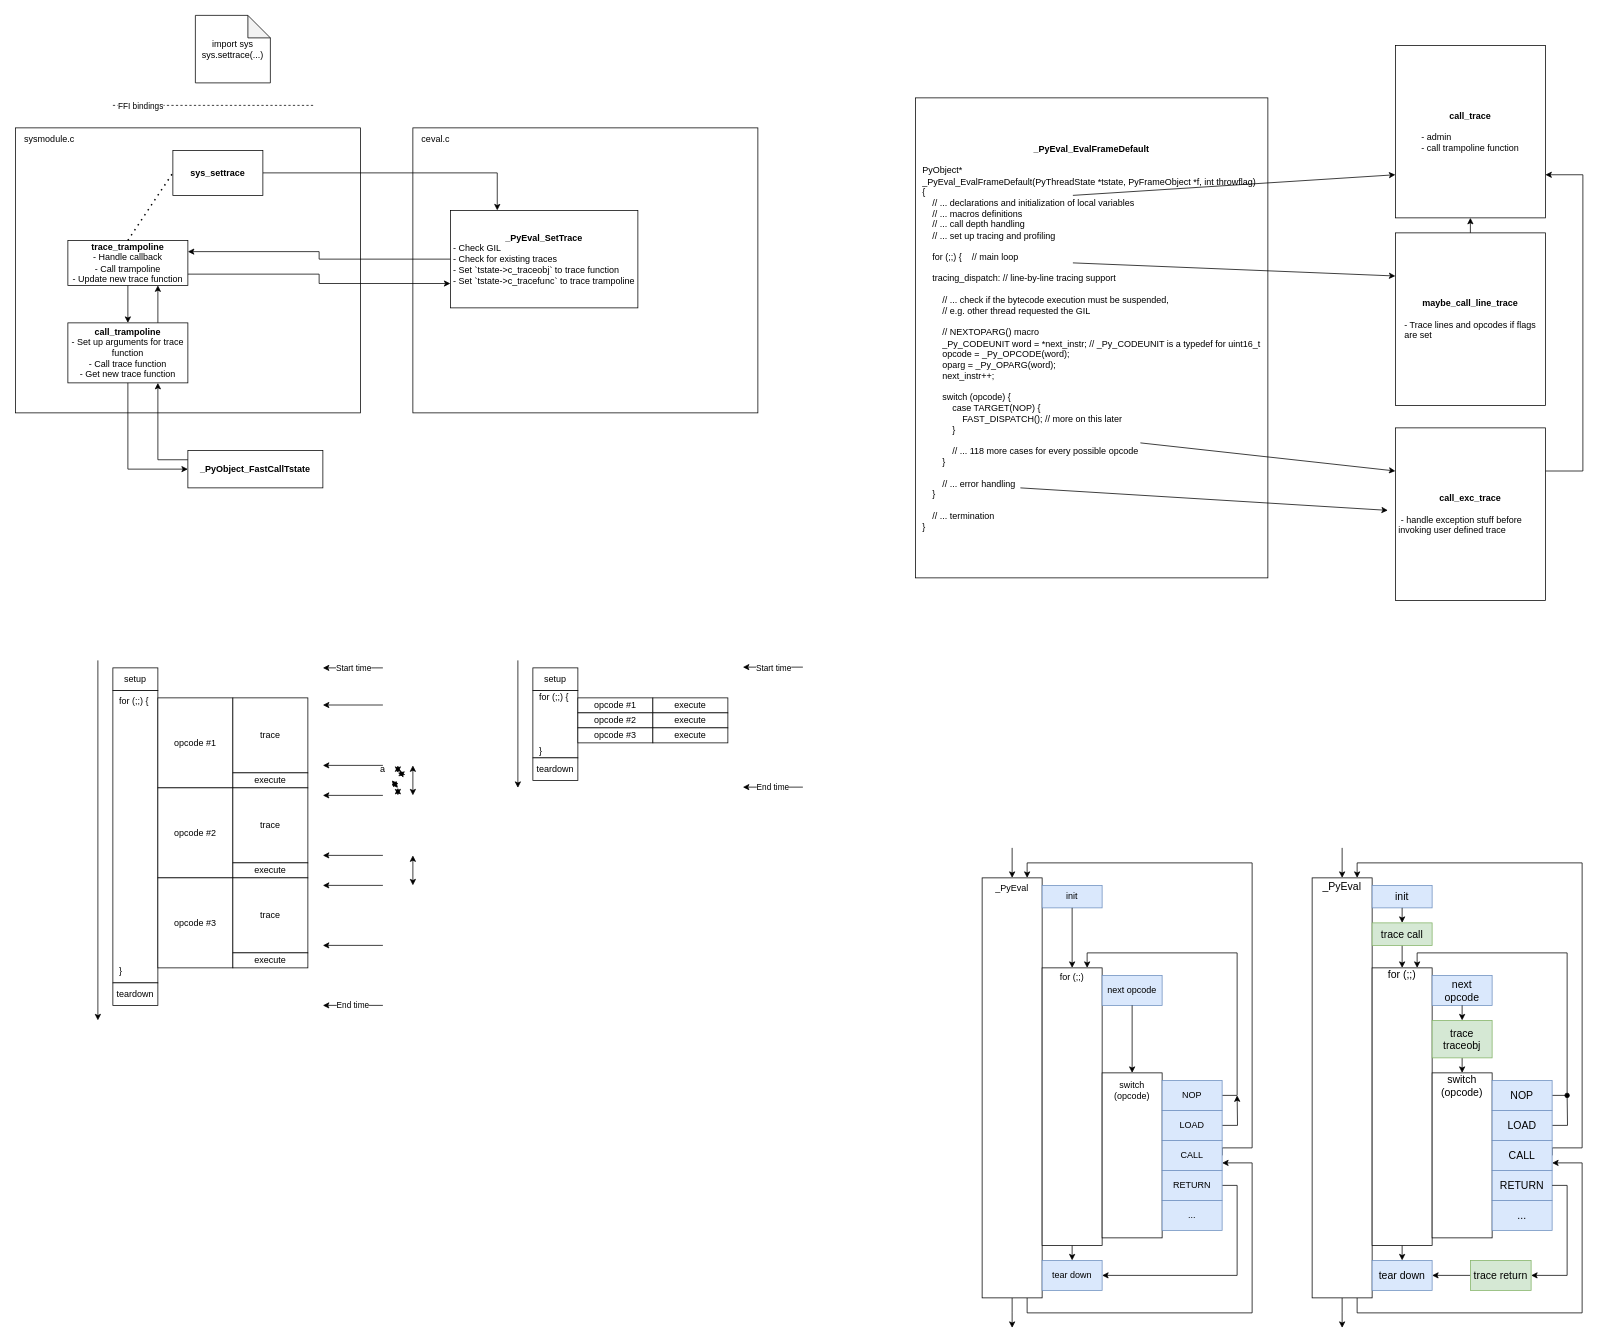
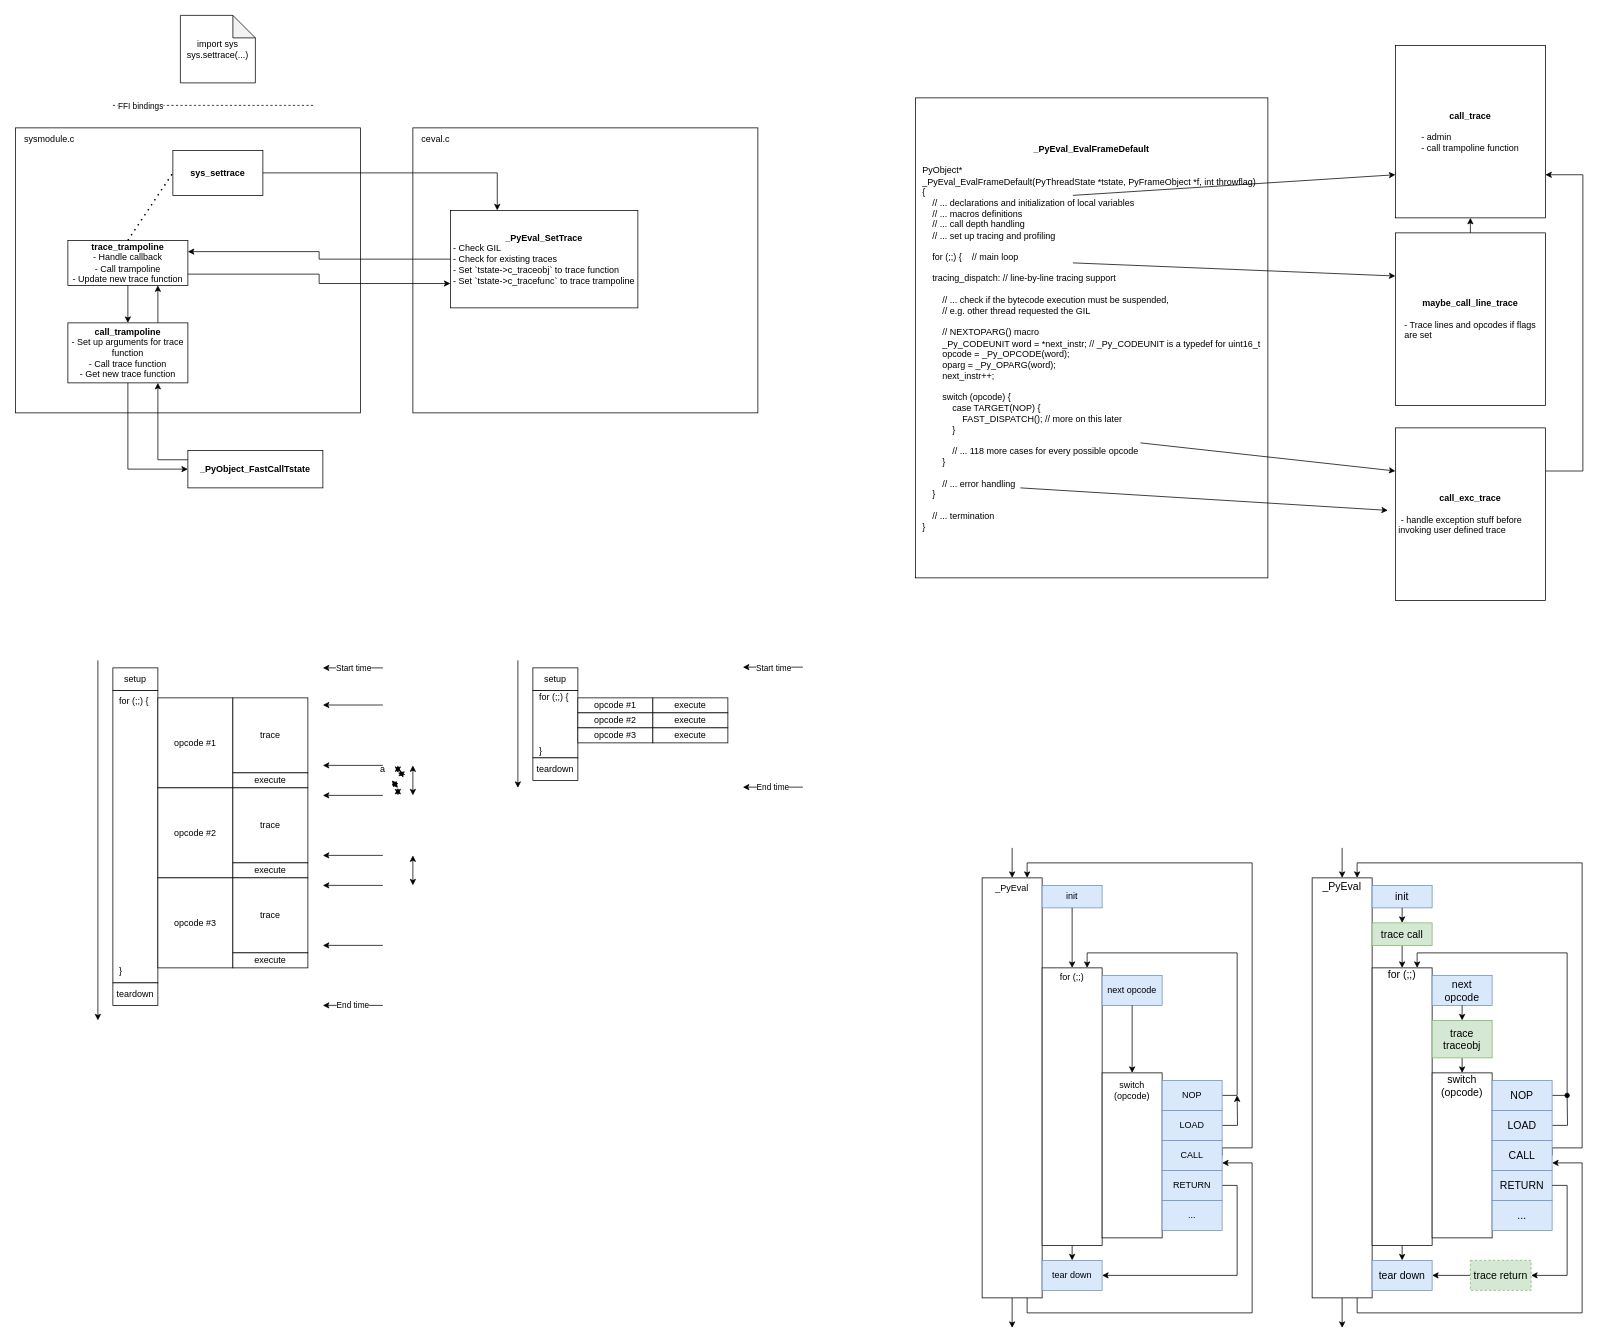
(233, 49) -> (218, 49)
(1501, 1275) -> (1501, 1275)
